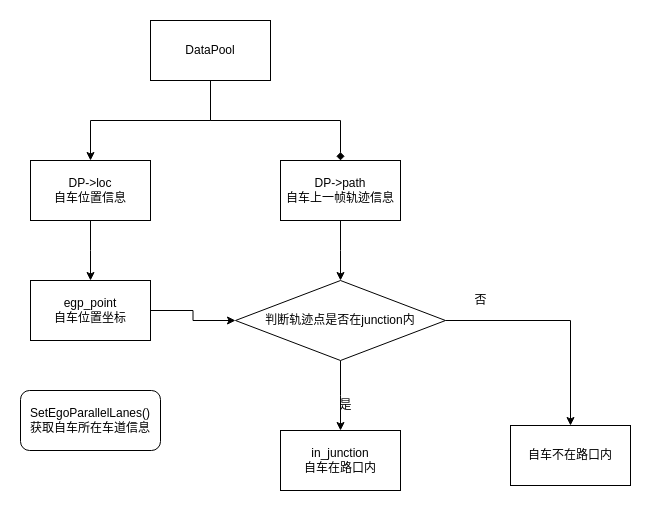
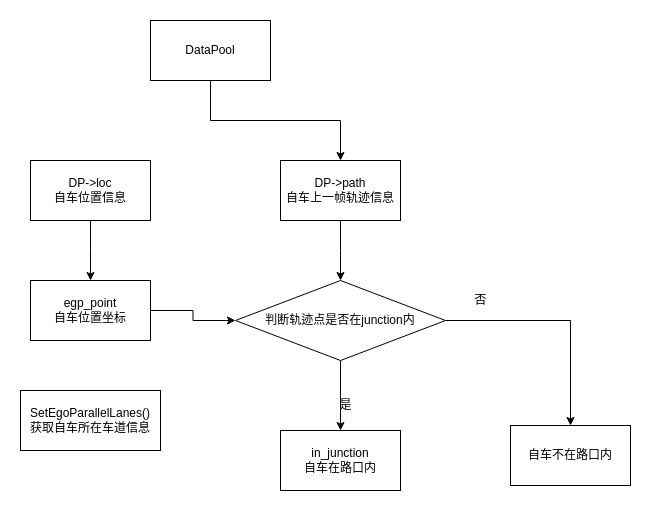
(134, 121) -> none
(341, 152) -> (341, 152)
(91, 421) -> (91, 421)
